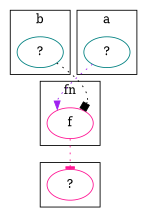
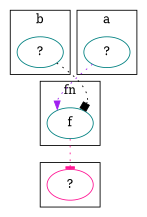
(70, 123) -> (70, 123)
